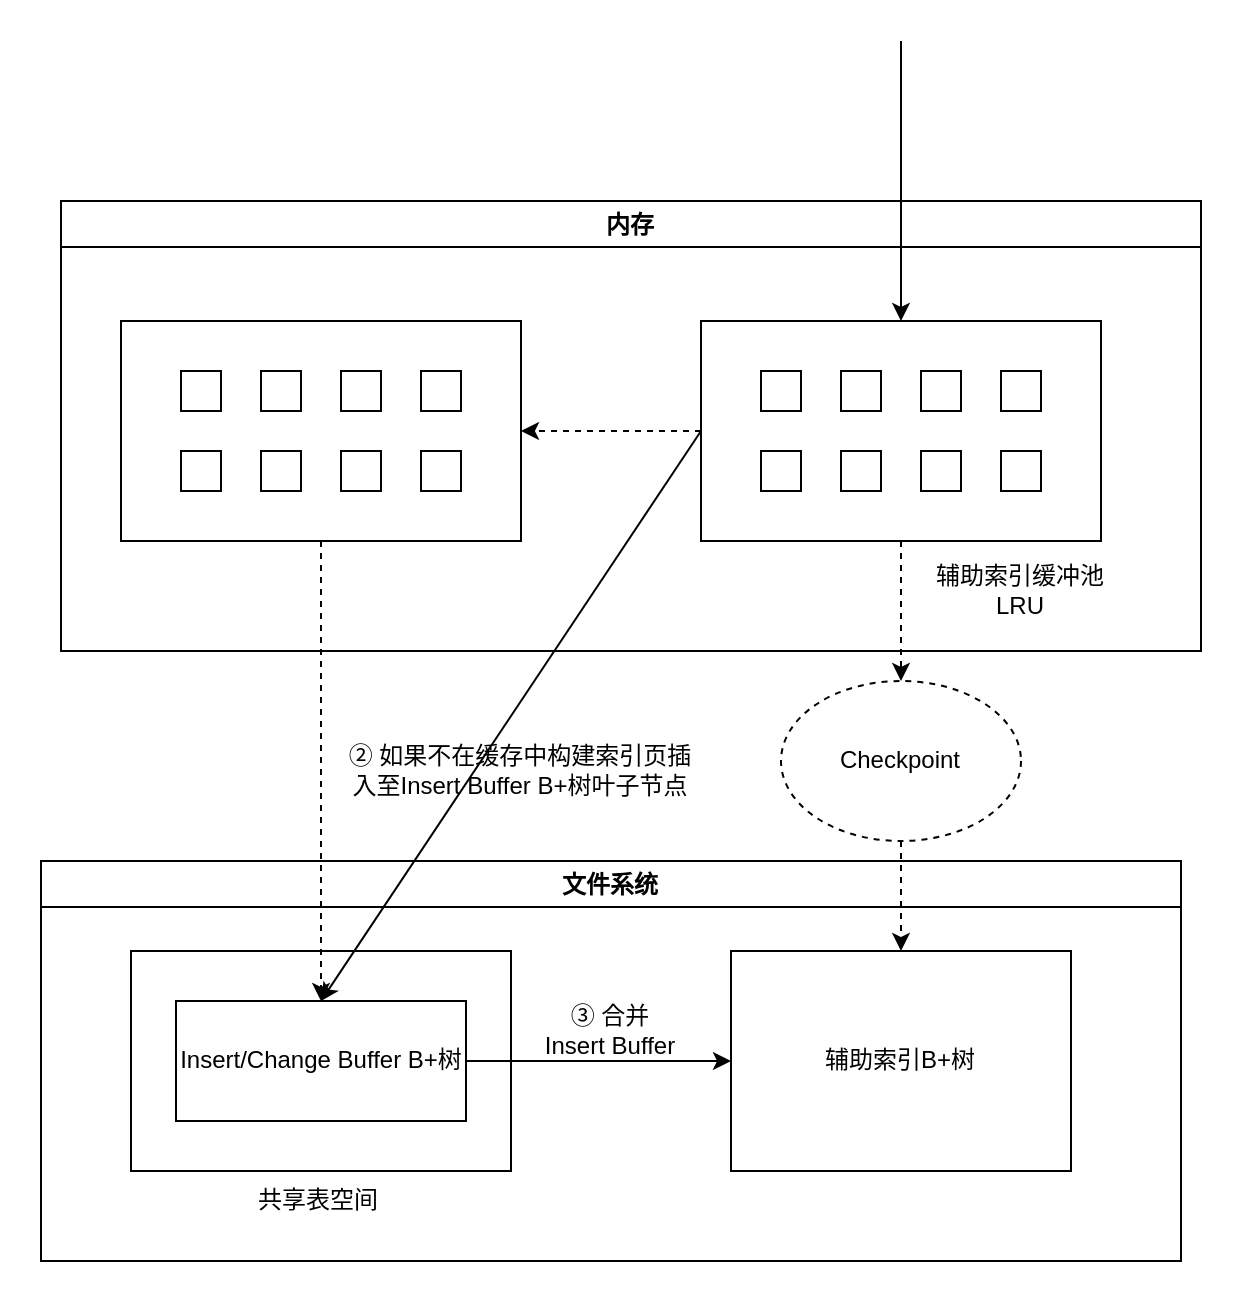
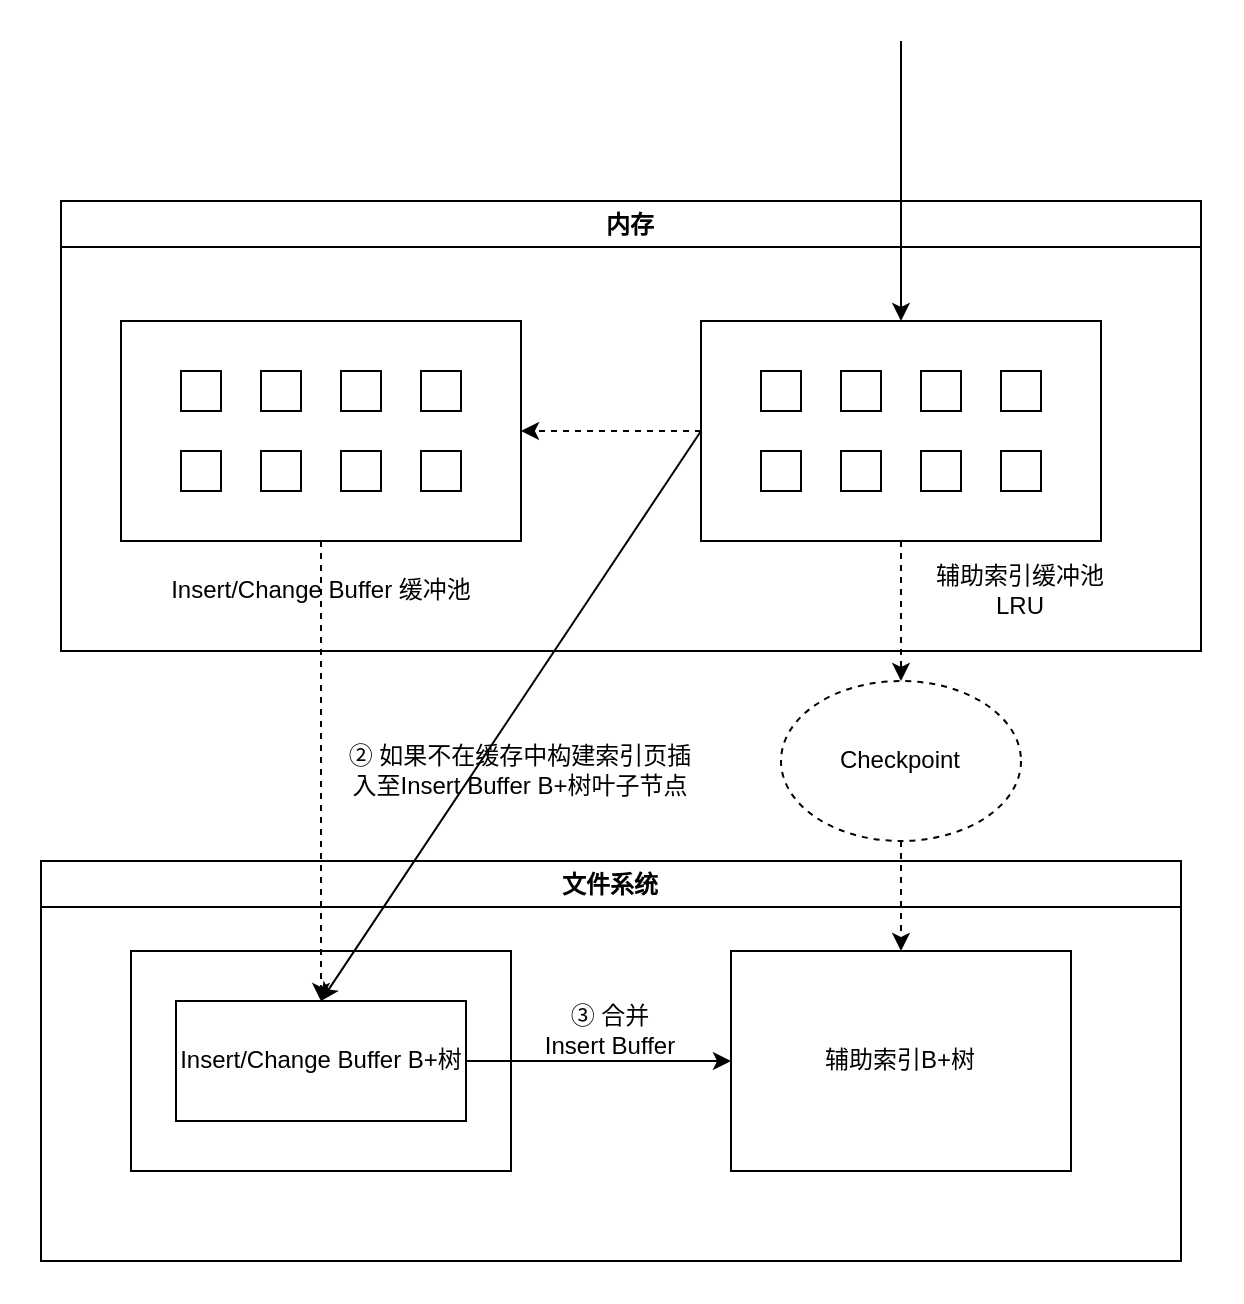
none -> (321, 591)
(319, 1201) -> none
